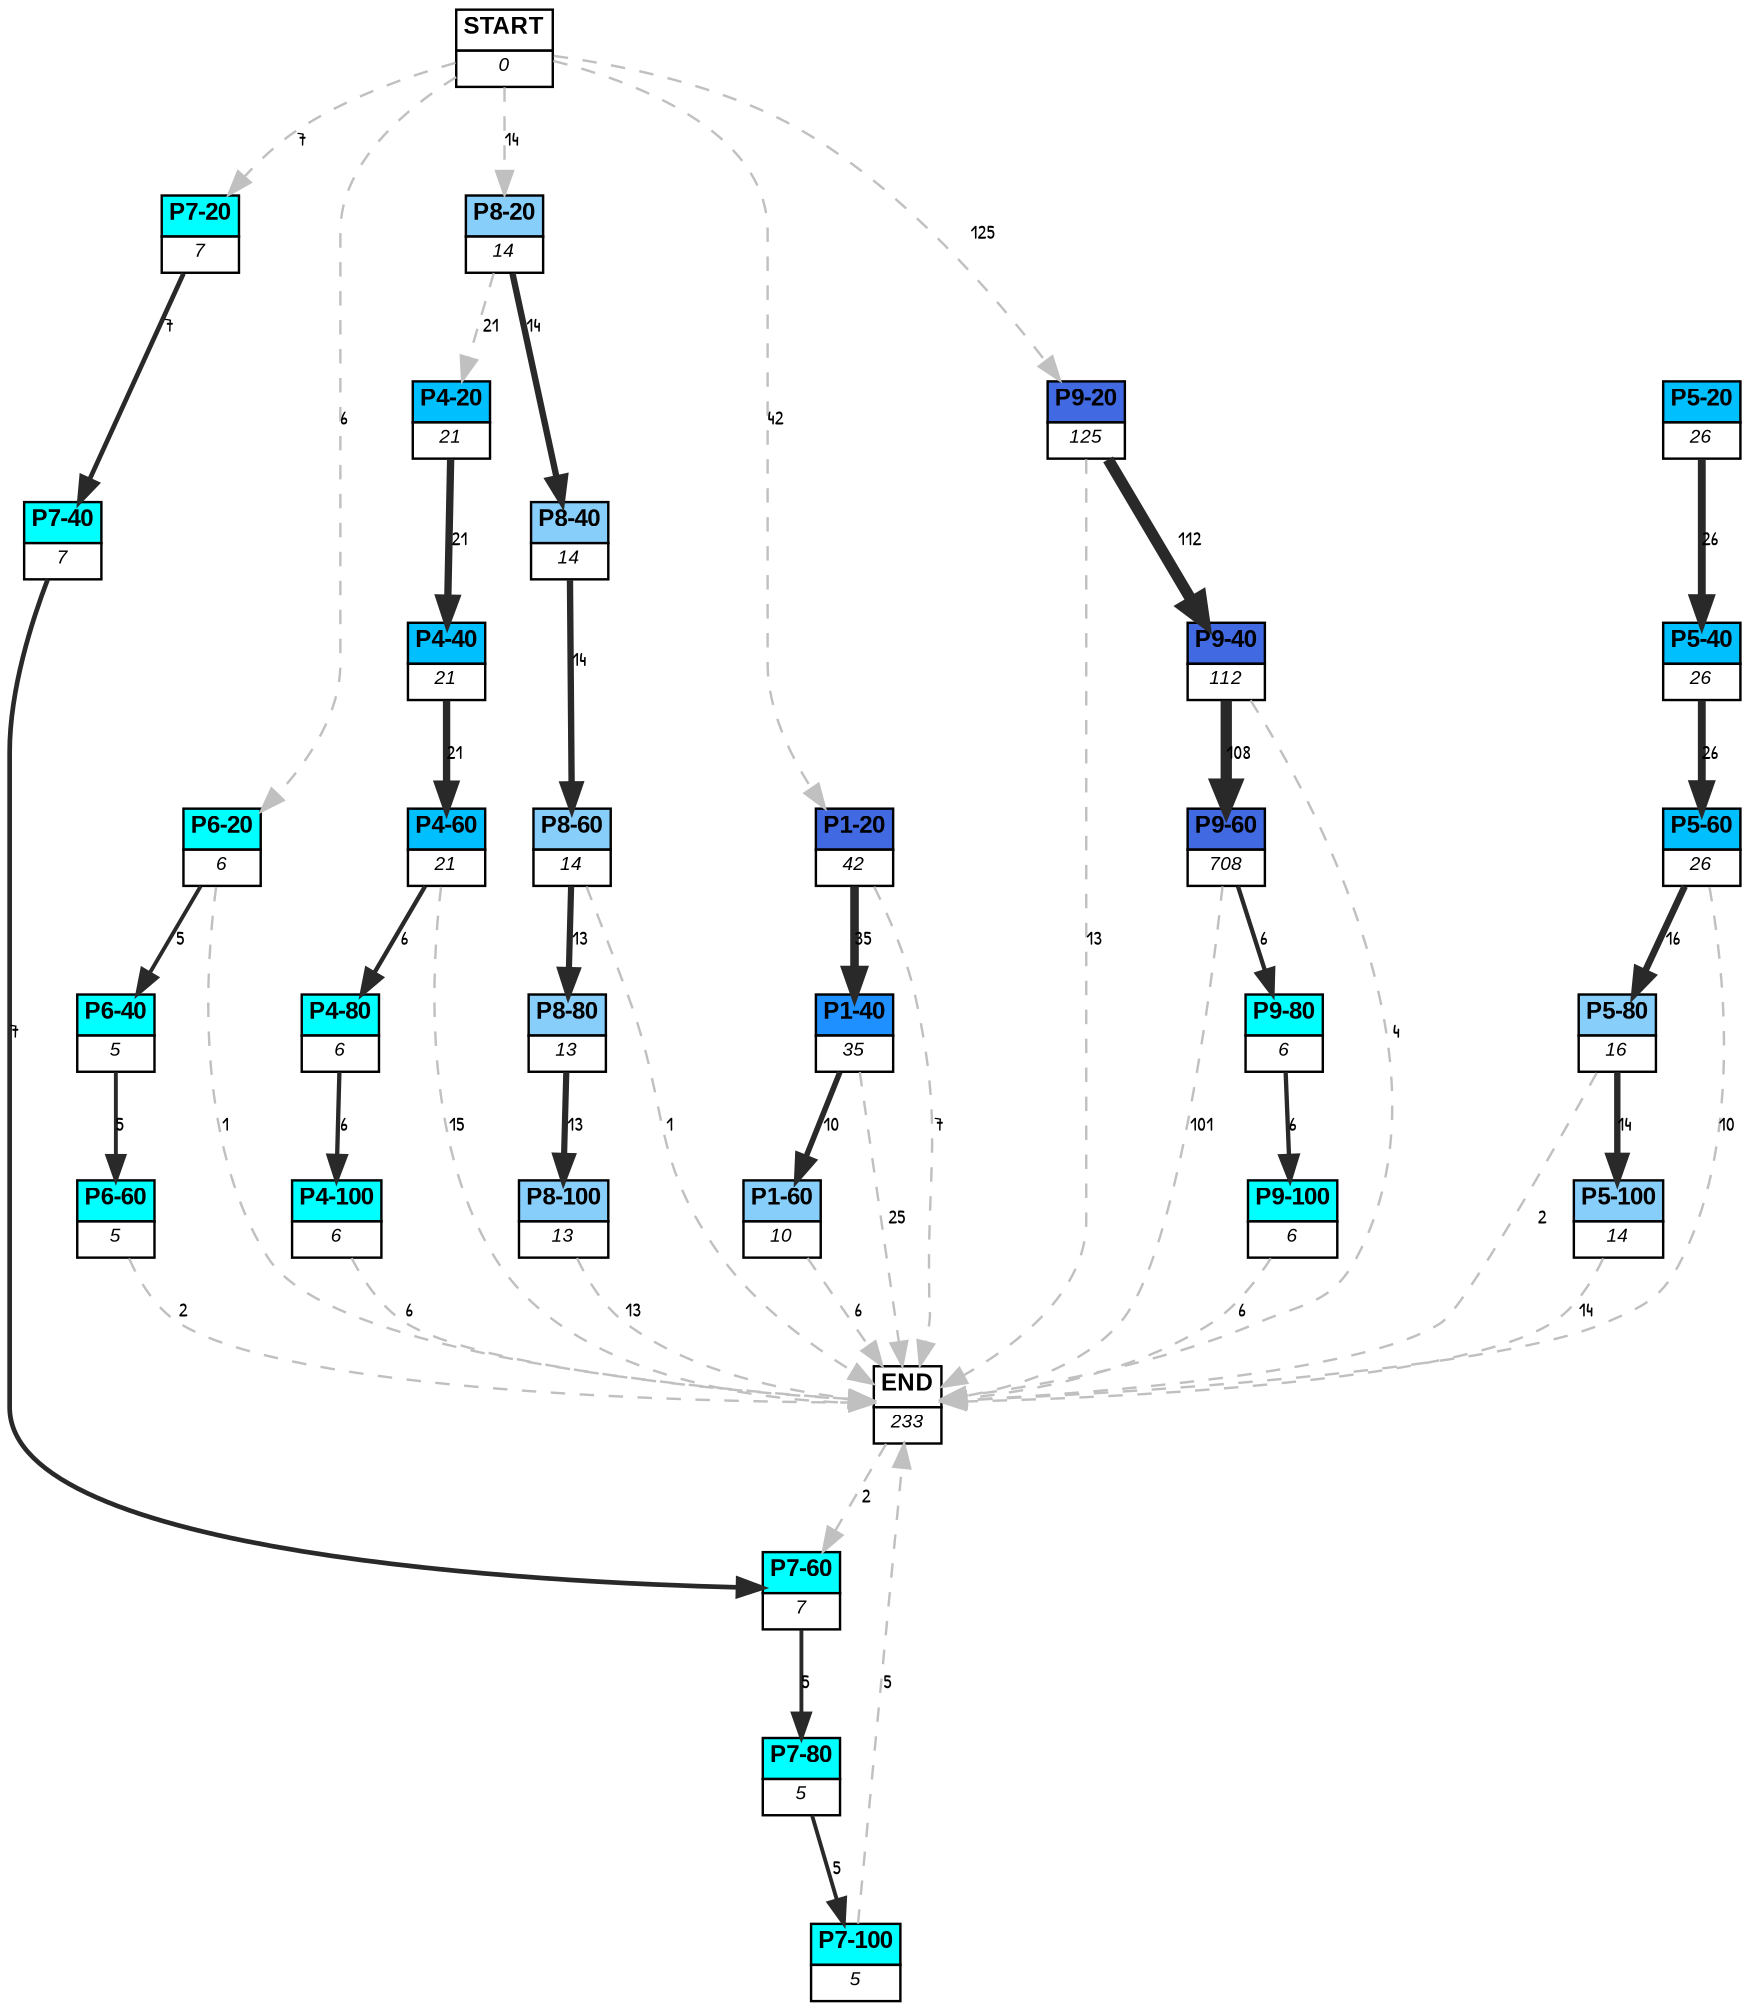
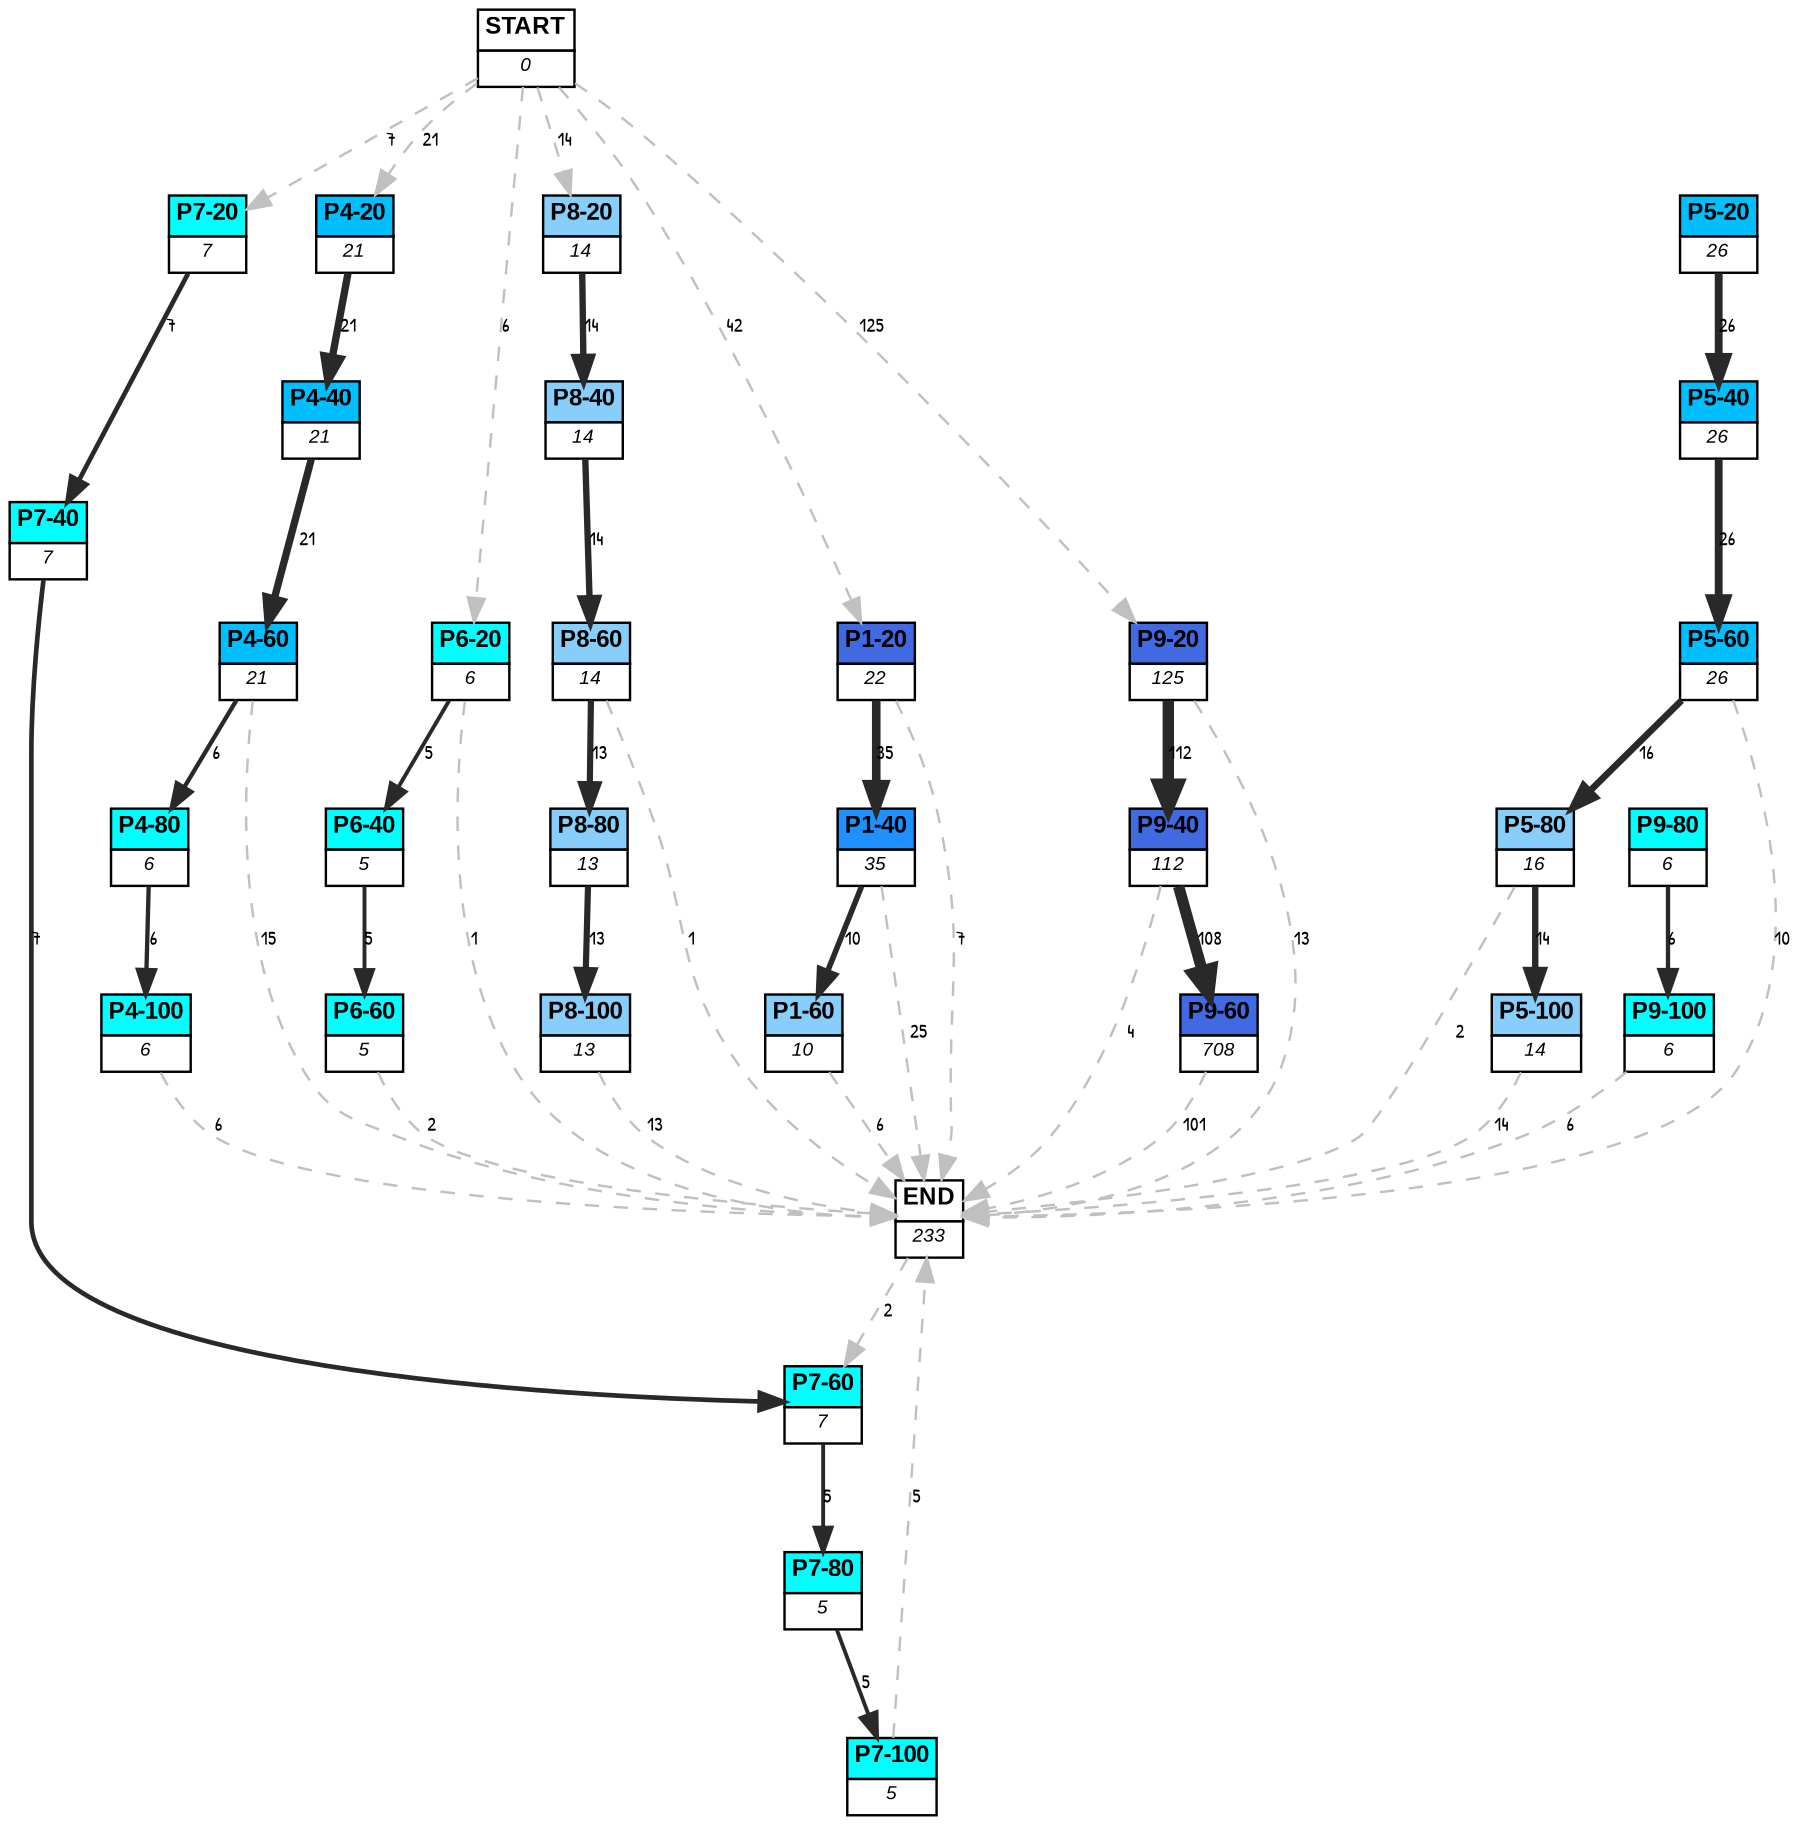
(481, 315) -> (428, 124)
(855, 864) -> (876, 678)
(1252, 929) -> none
